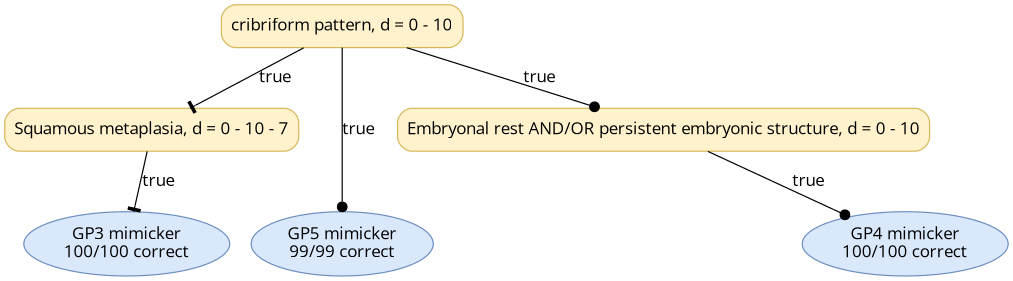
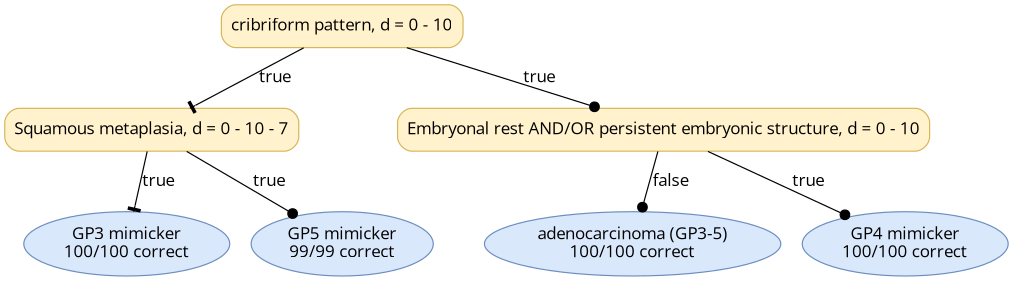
(342, 125) -> (237, 181)
none -> (633, 244)
